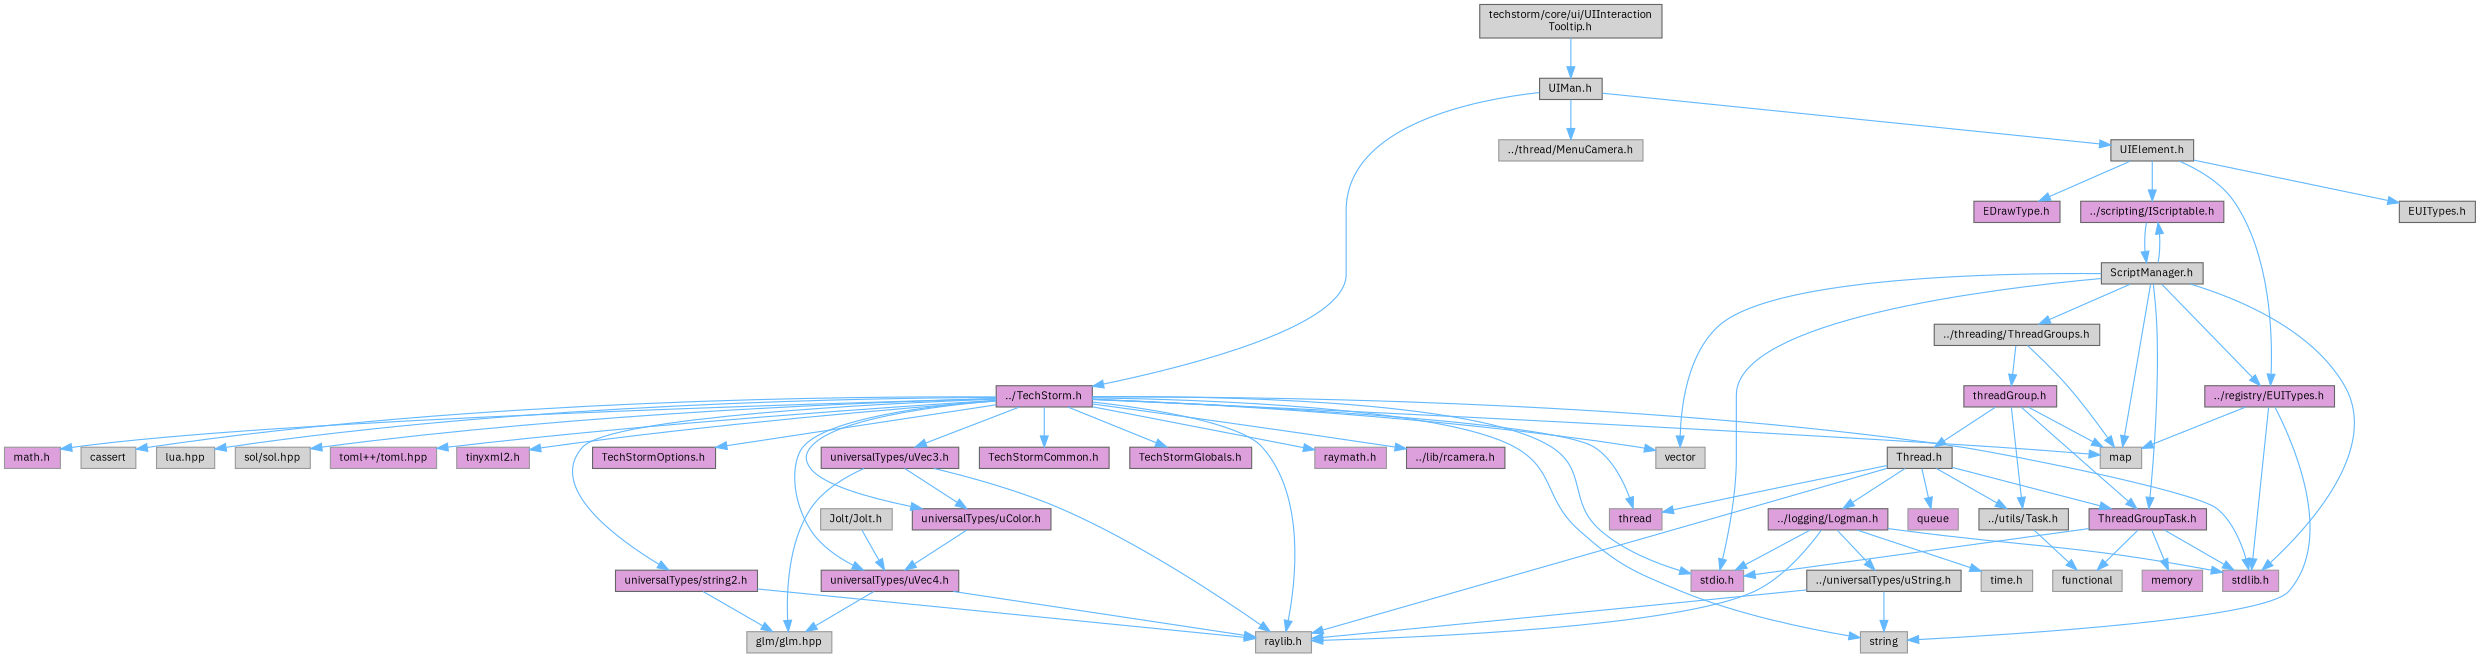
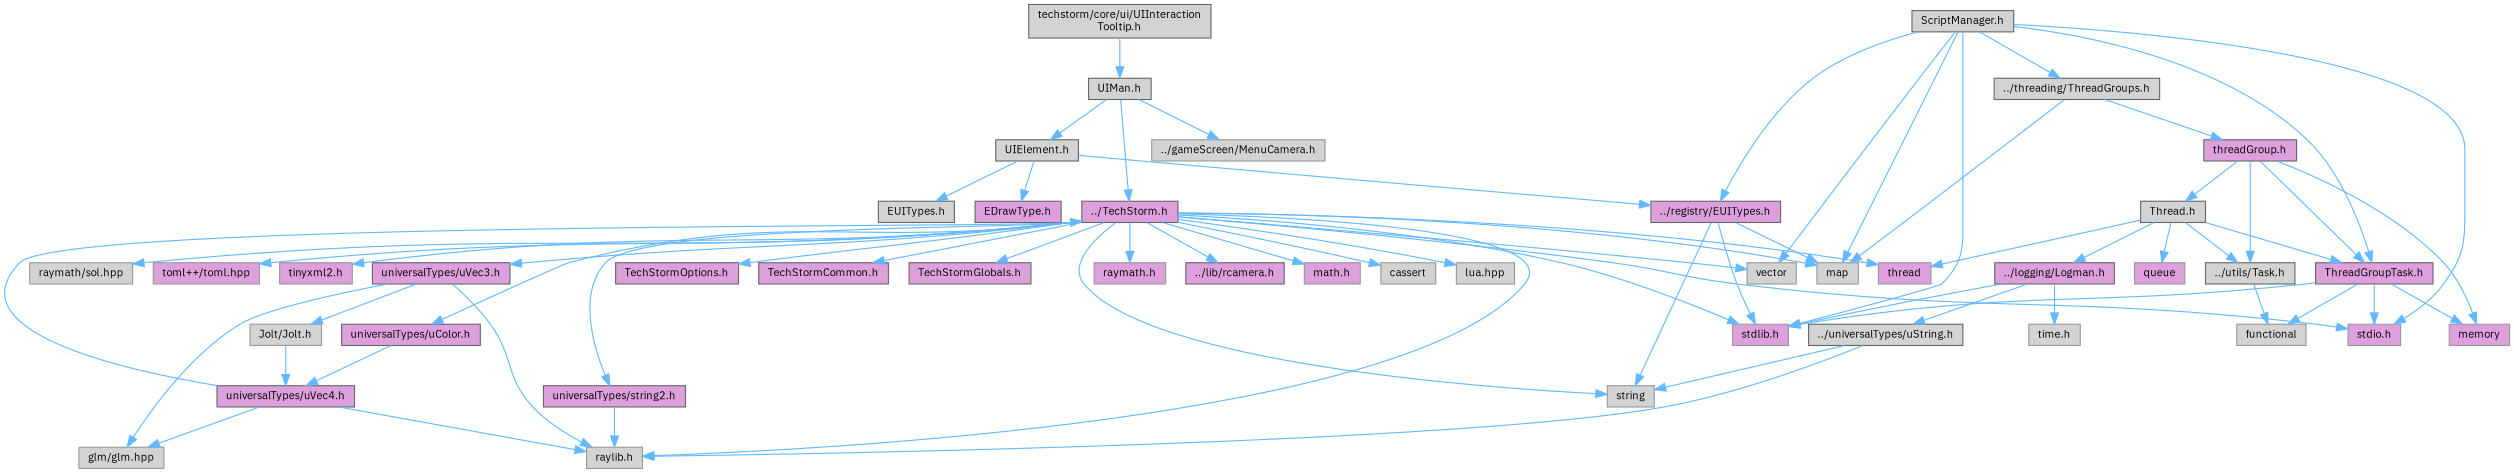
(1571, 150) -> (1238, 150)
(2152, 212) -> none
(2060, 424) -> (2390, 219)
(800, 452) -> (406, 232)
(273, 458) -> (81, 273)
(931, 485) -> (369, 302)
(1778, 547) -> none
(1591, 553) -> none
(733, 609) -> none
(1586, 624) -> none
